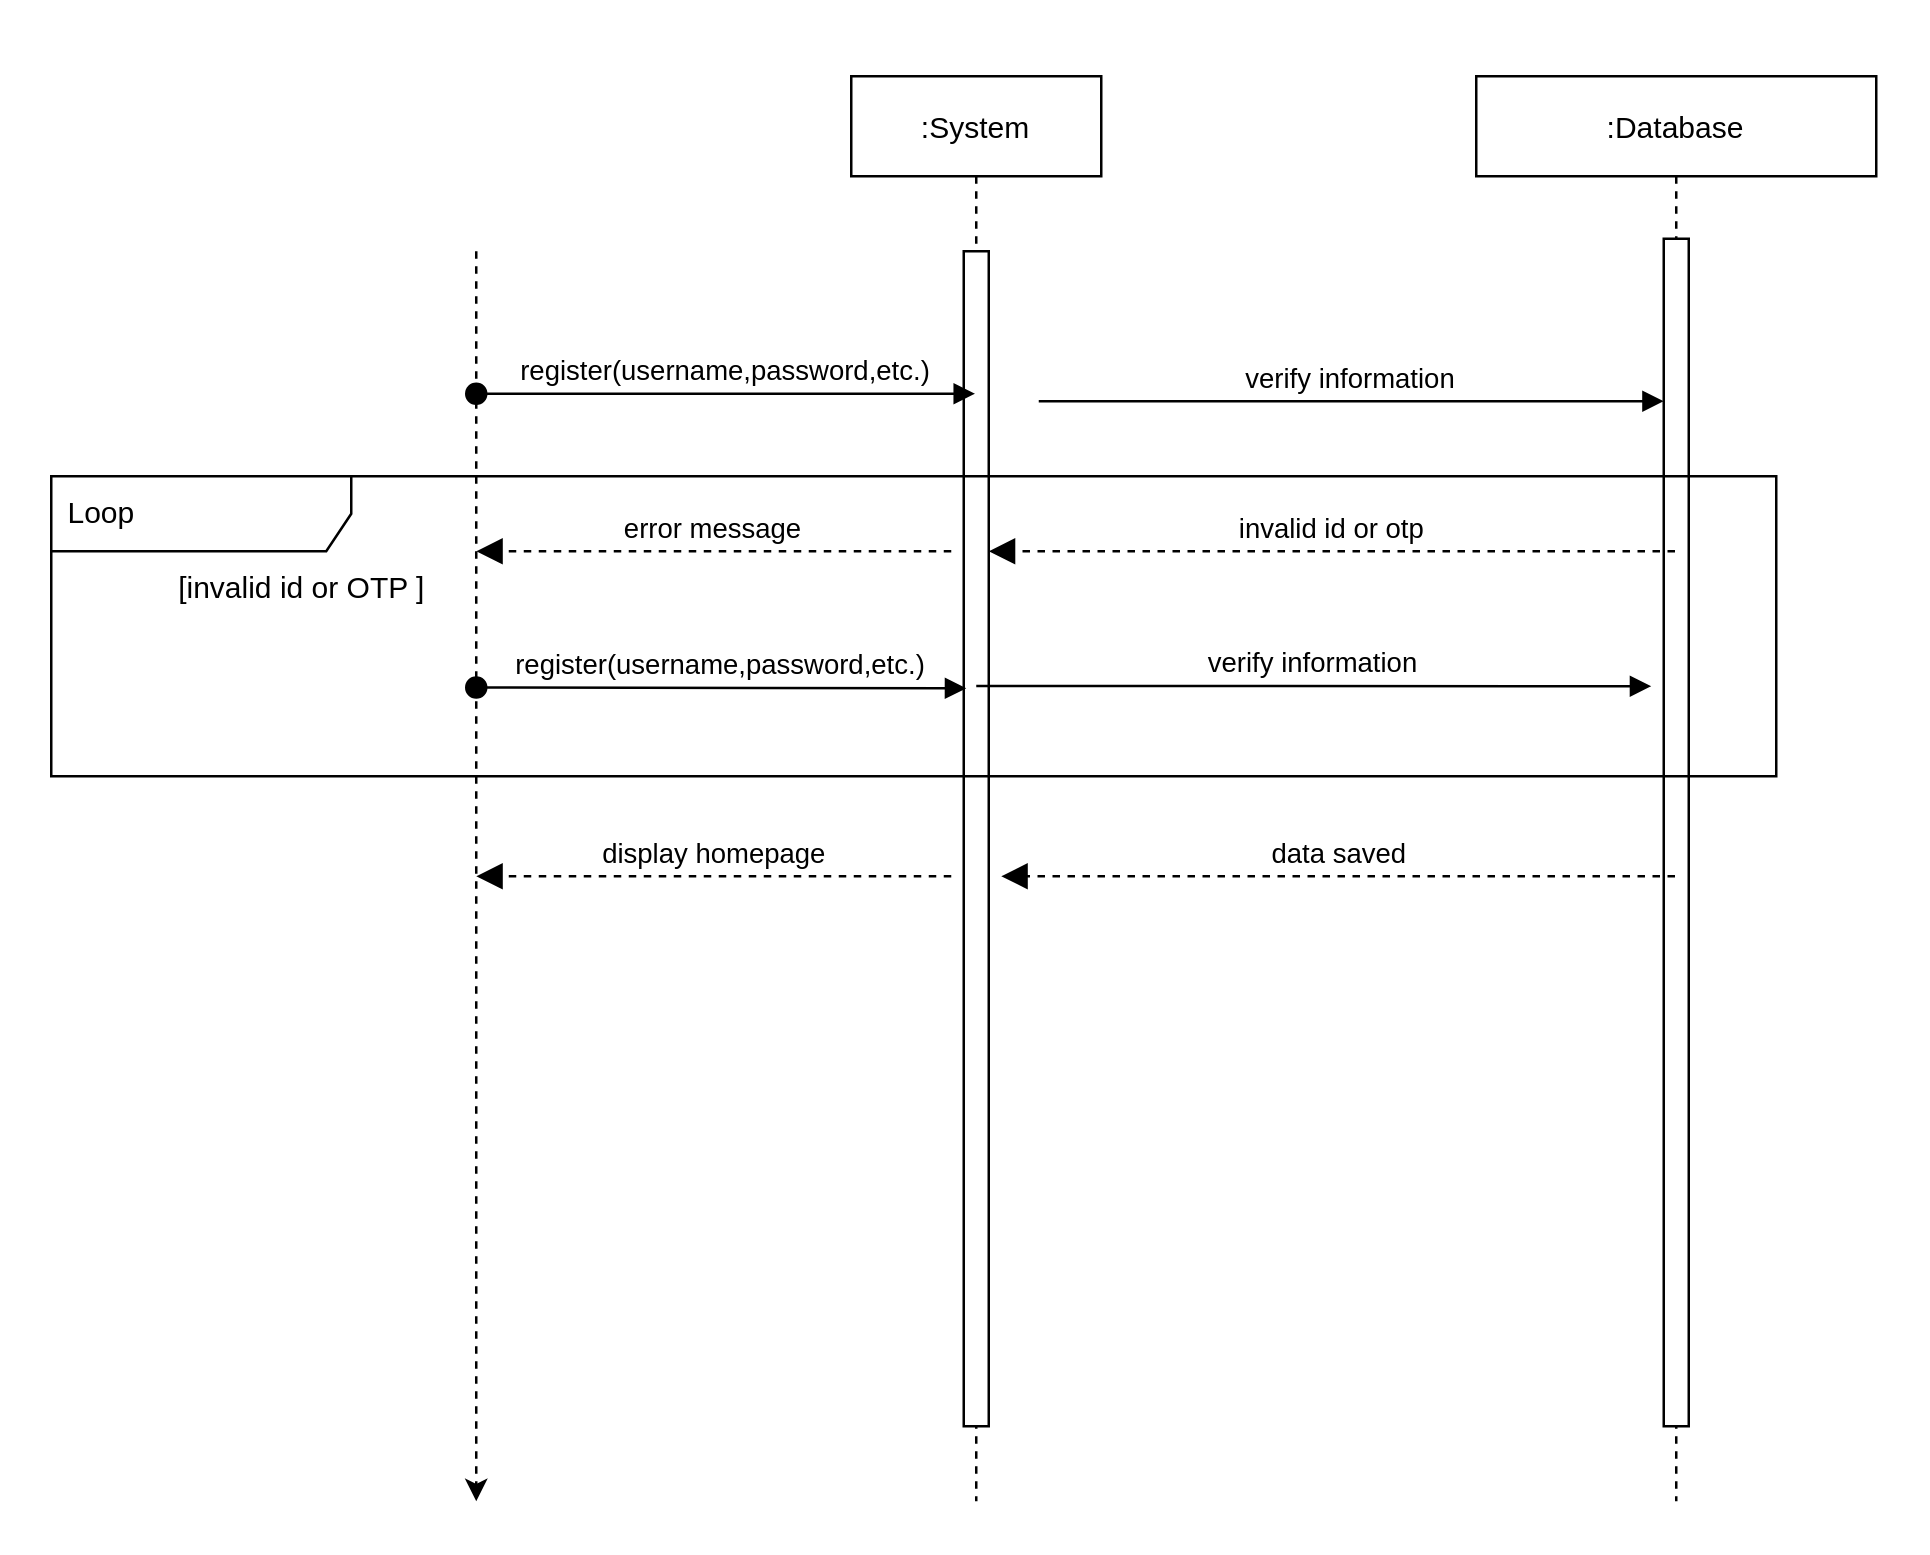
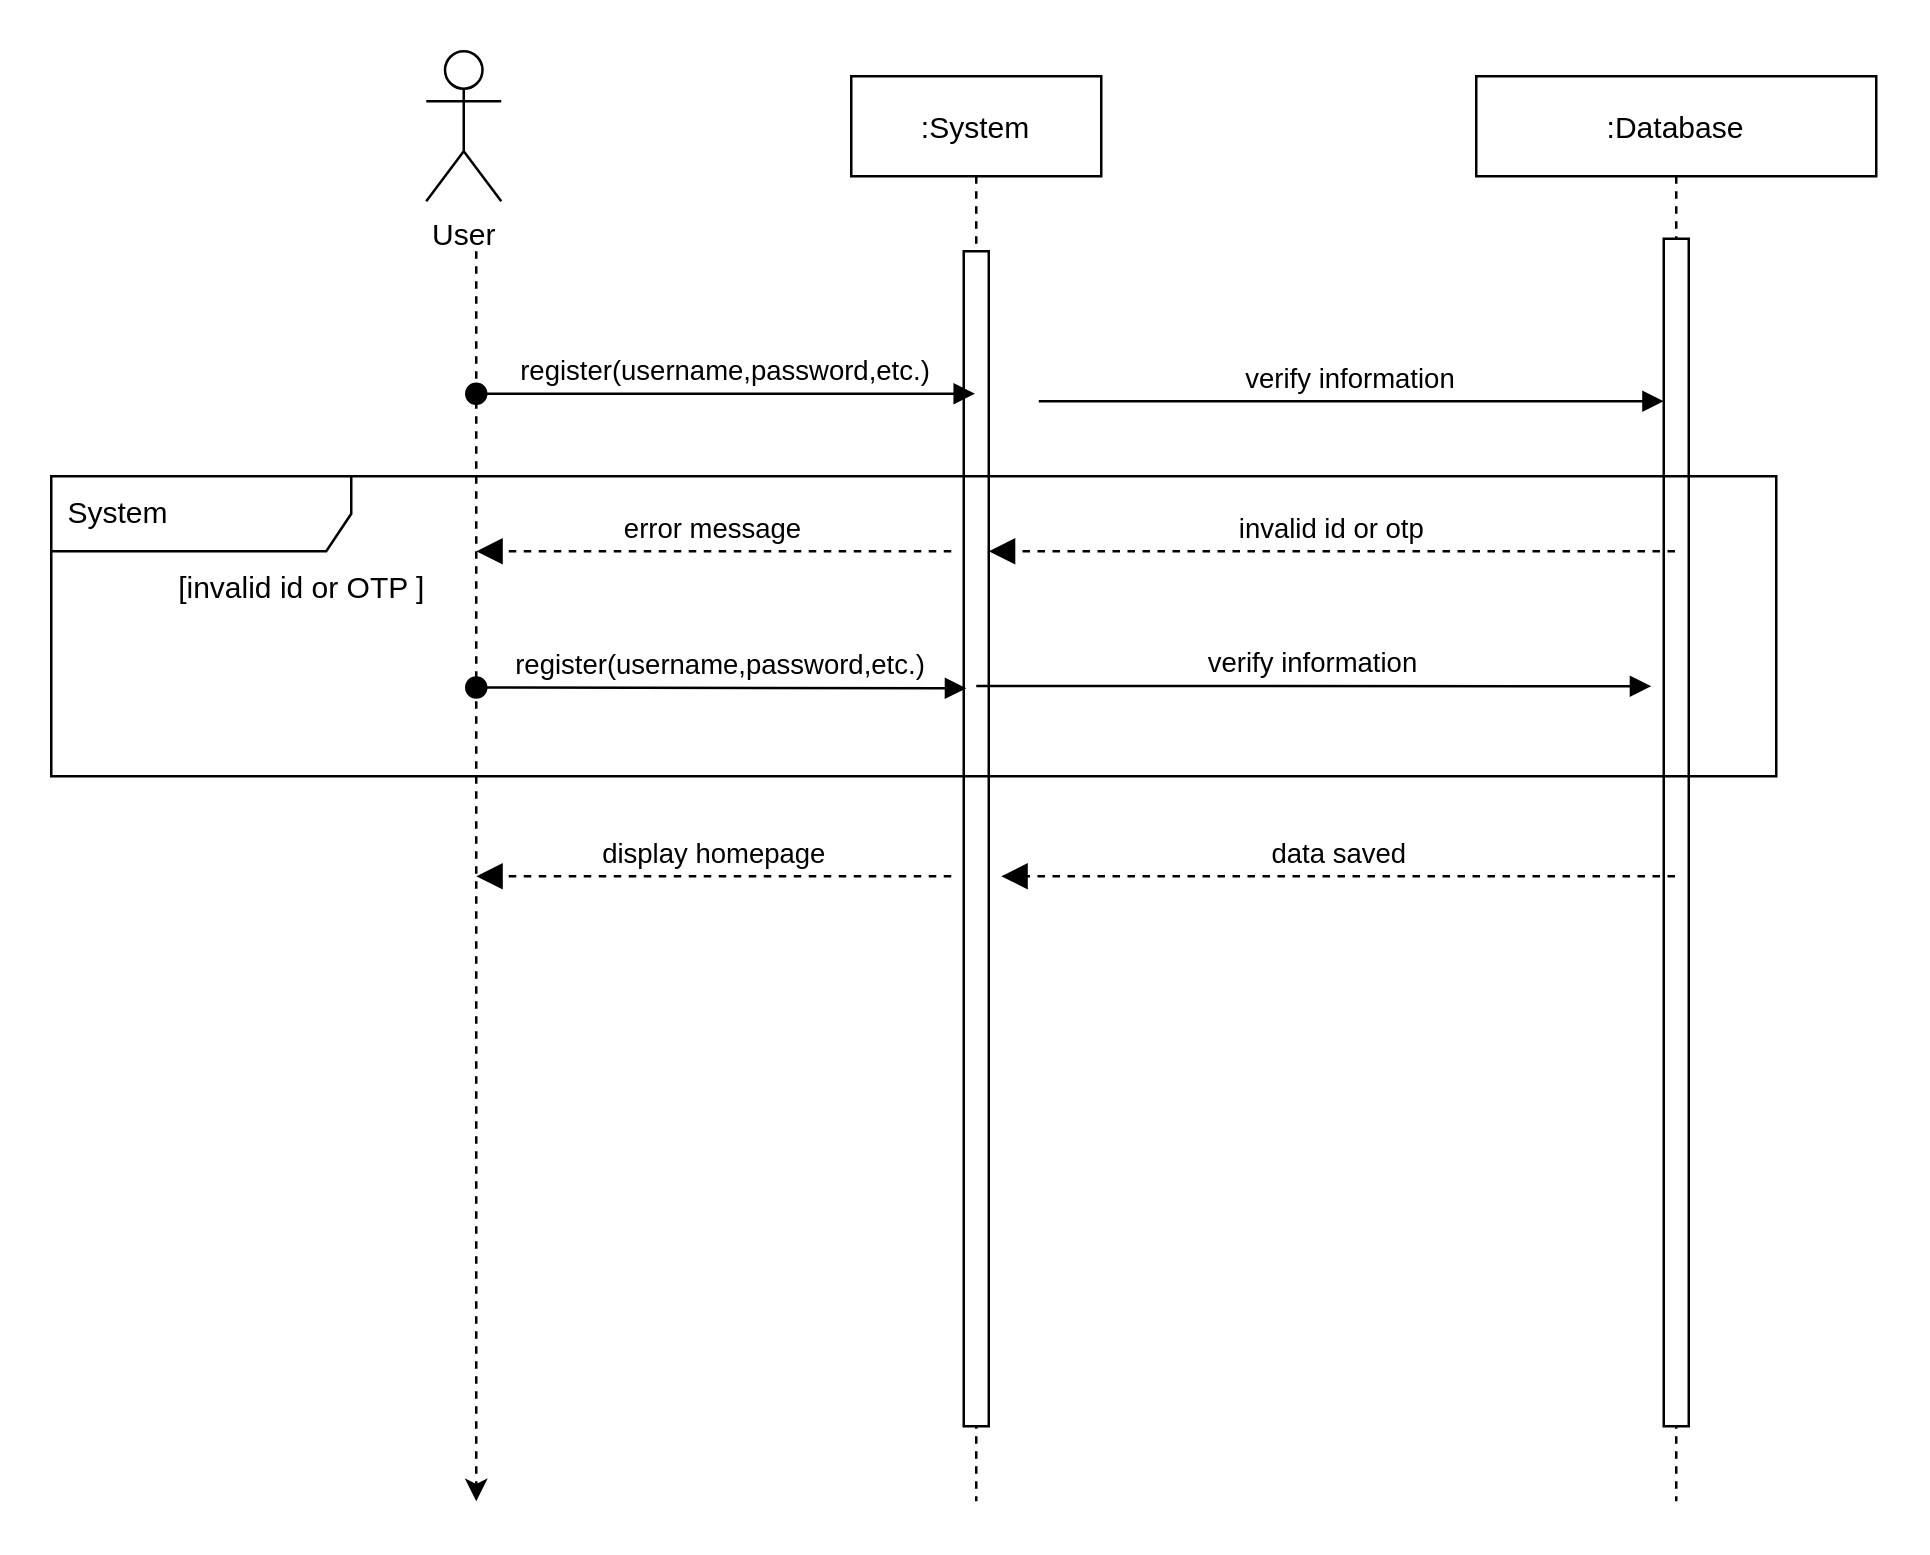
none -> (464, 126)
(102, 514) -> (119, 514)
